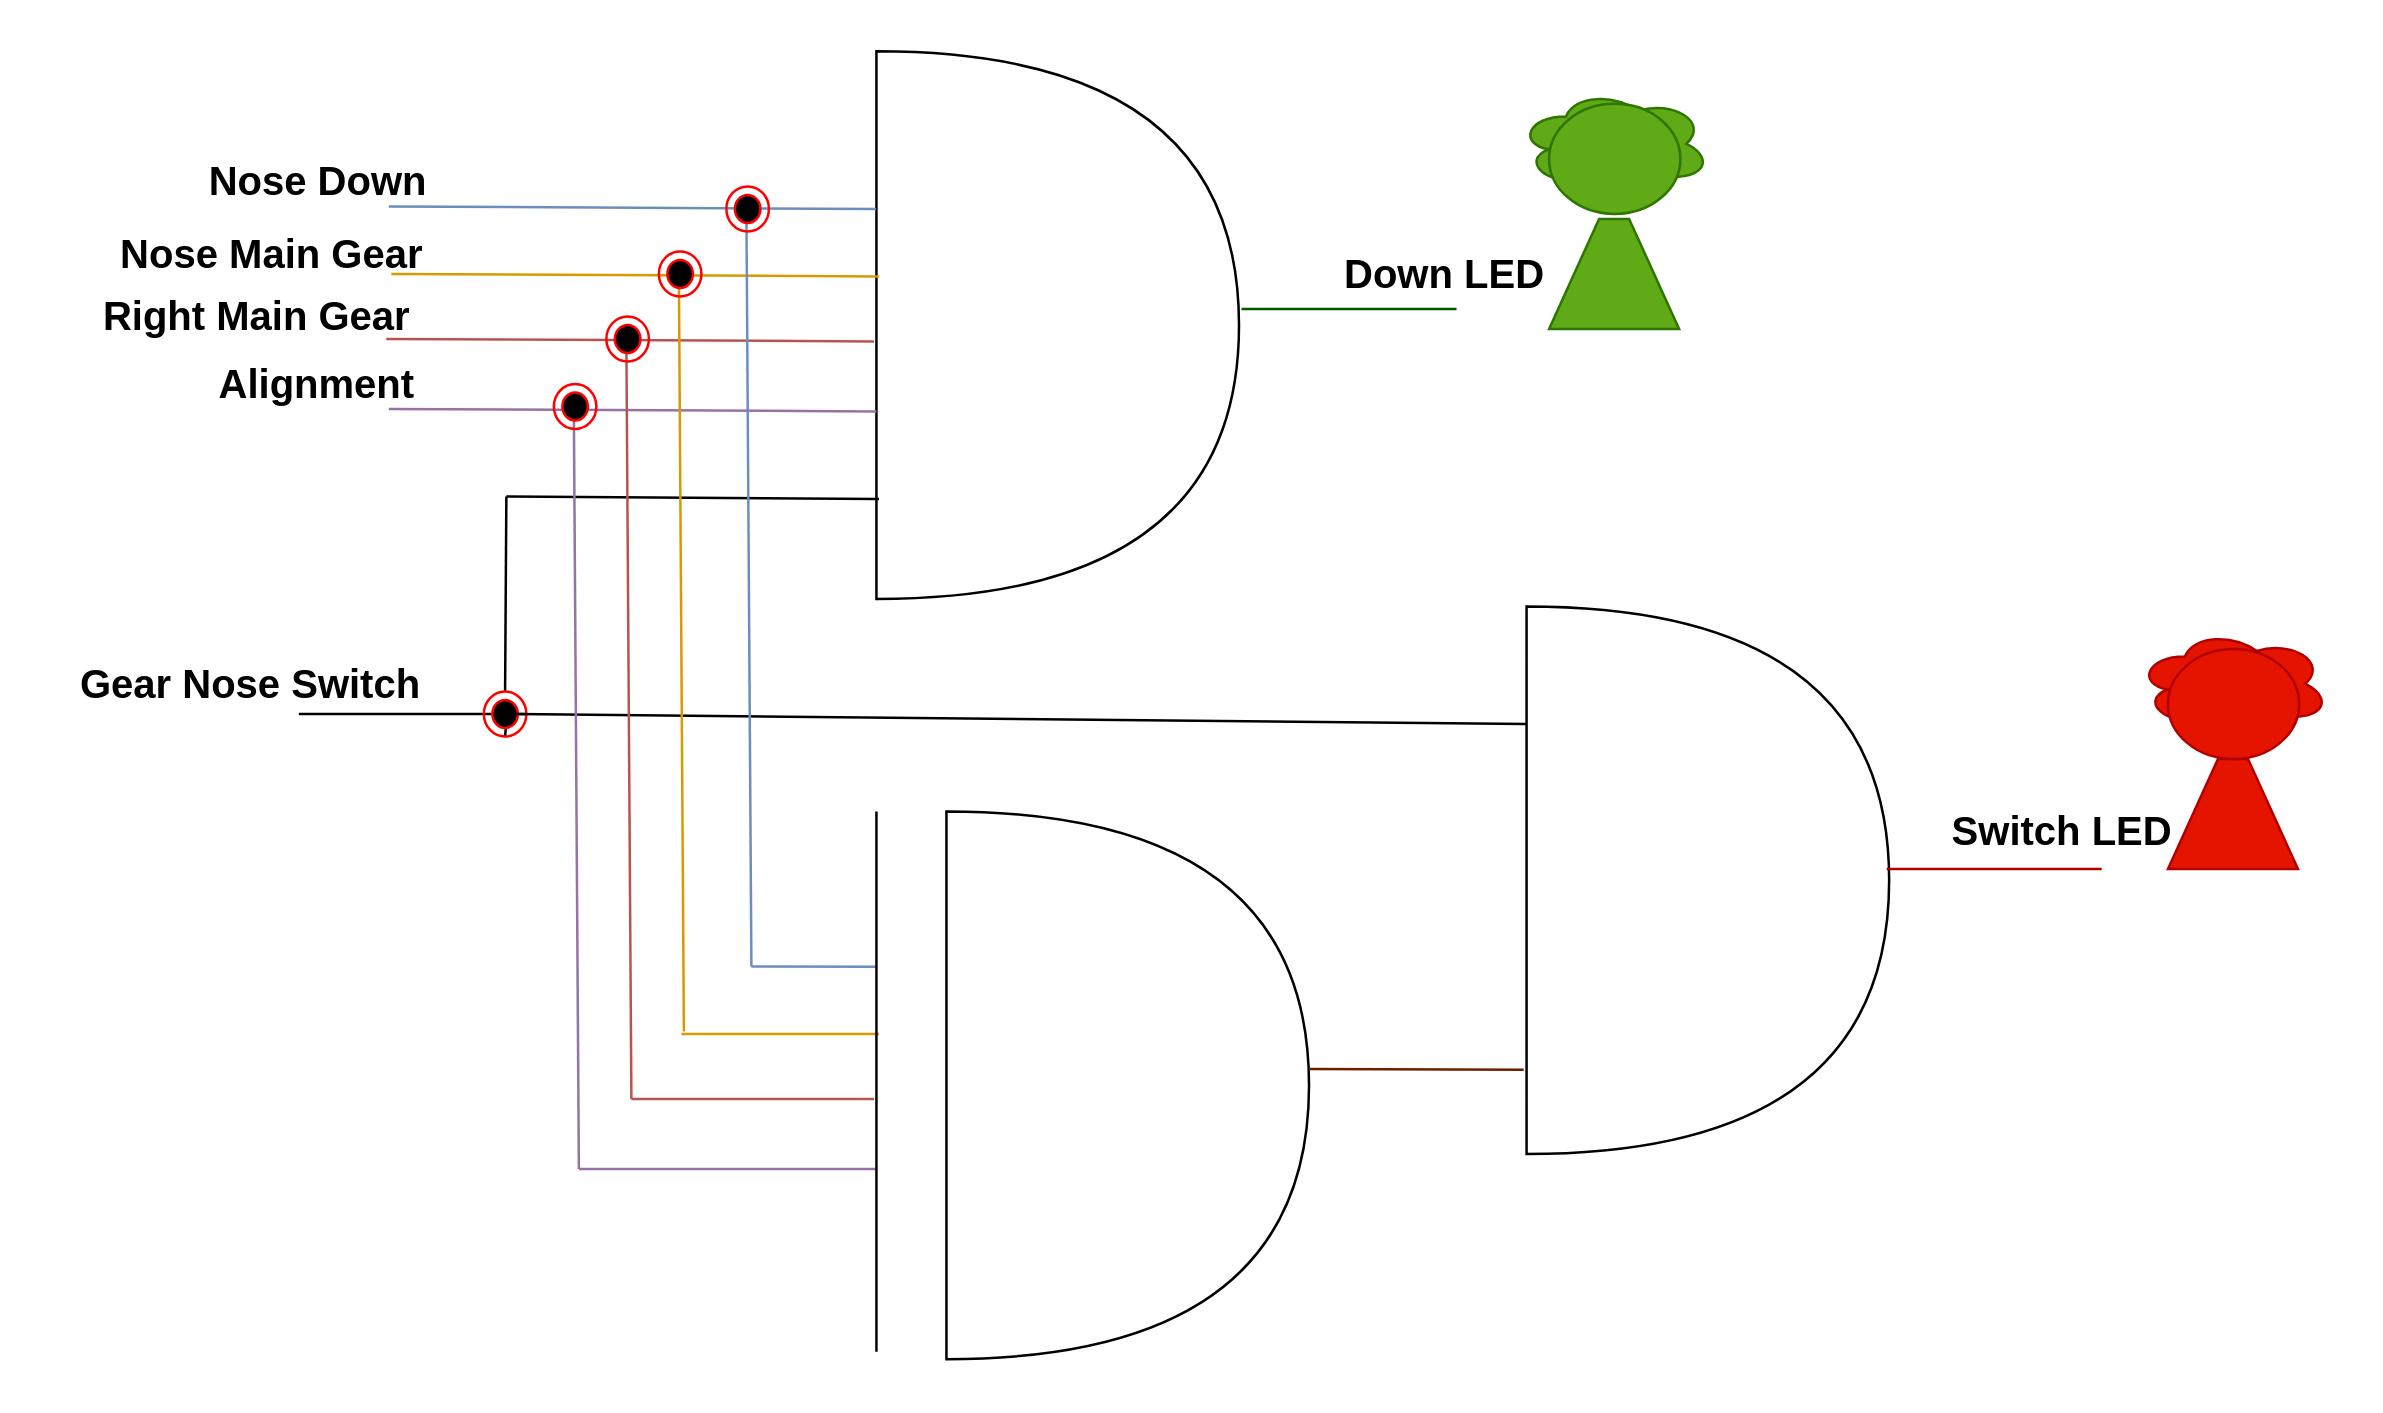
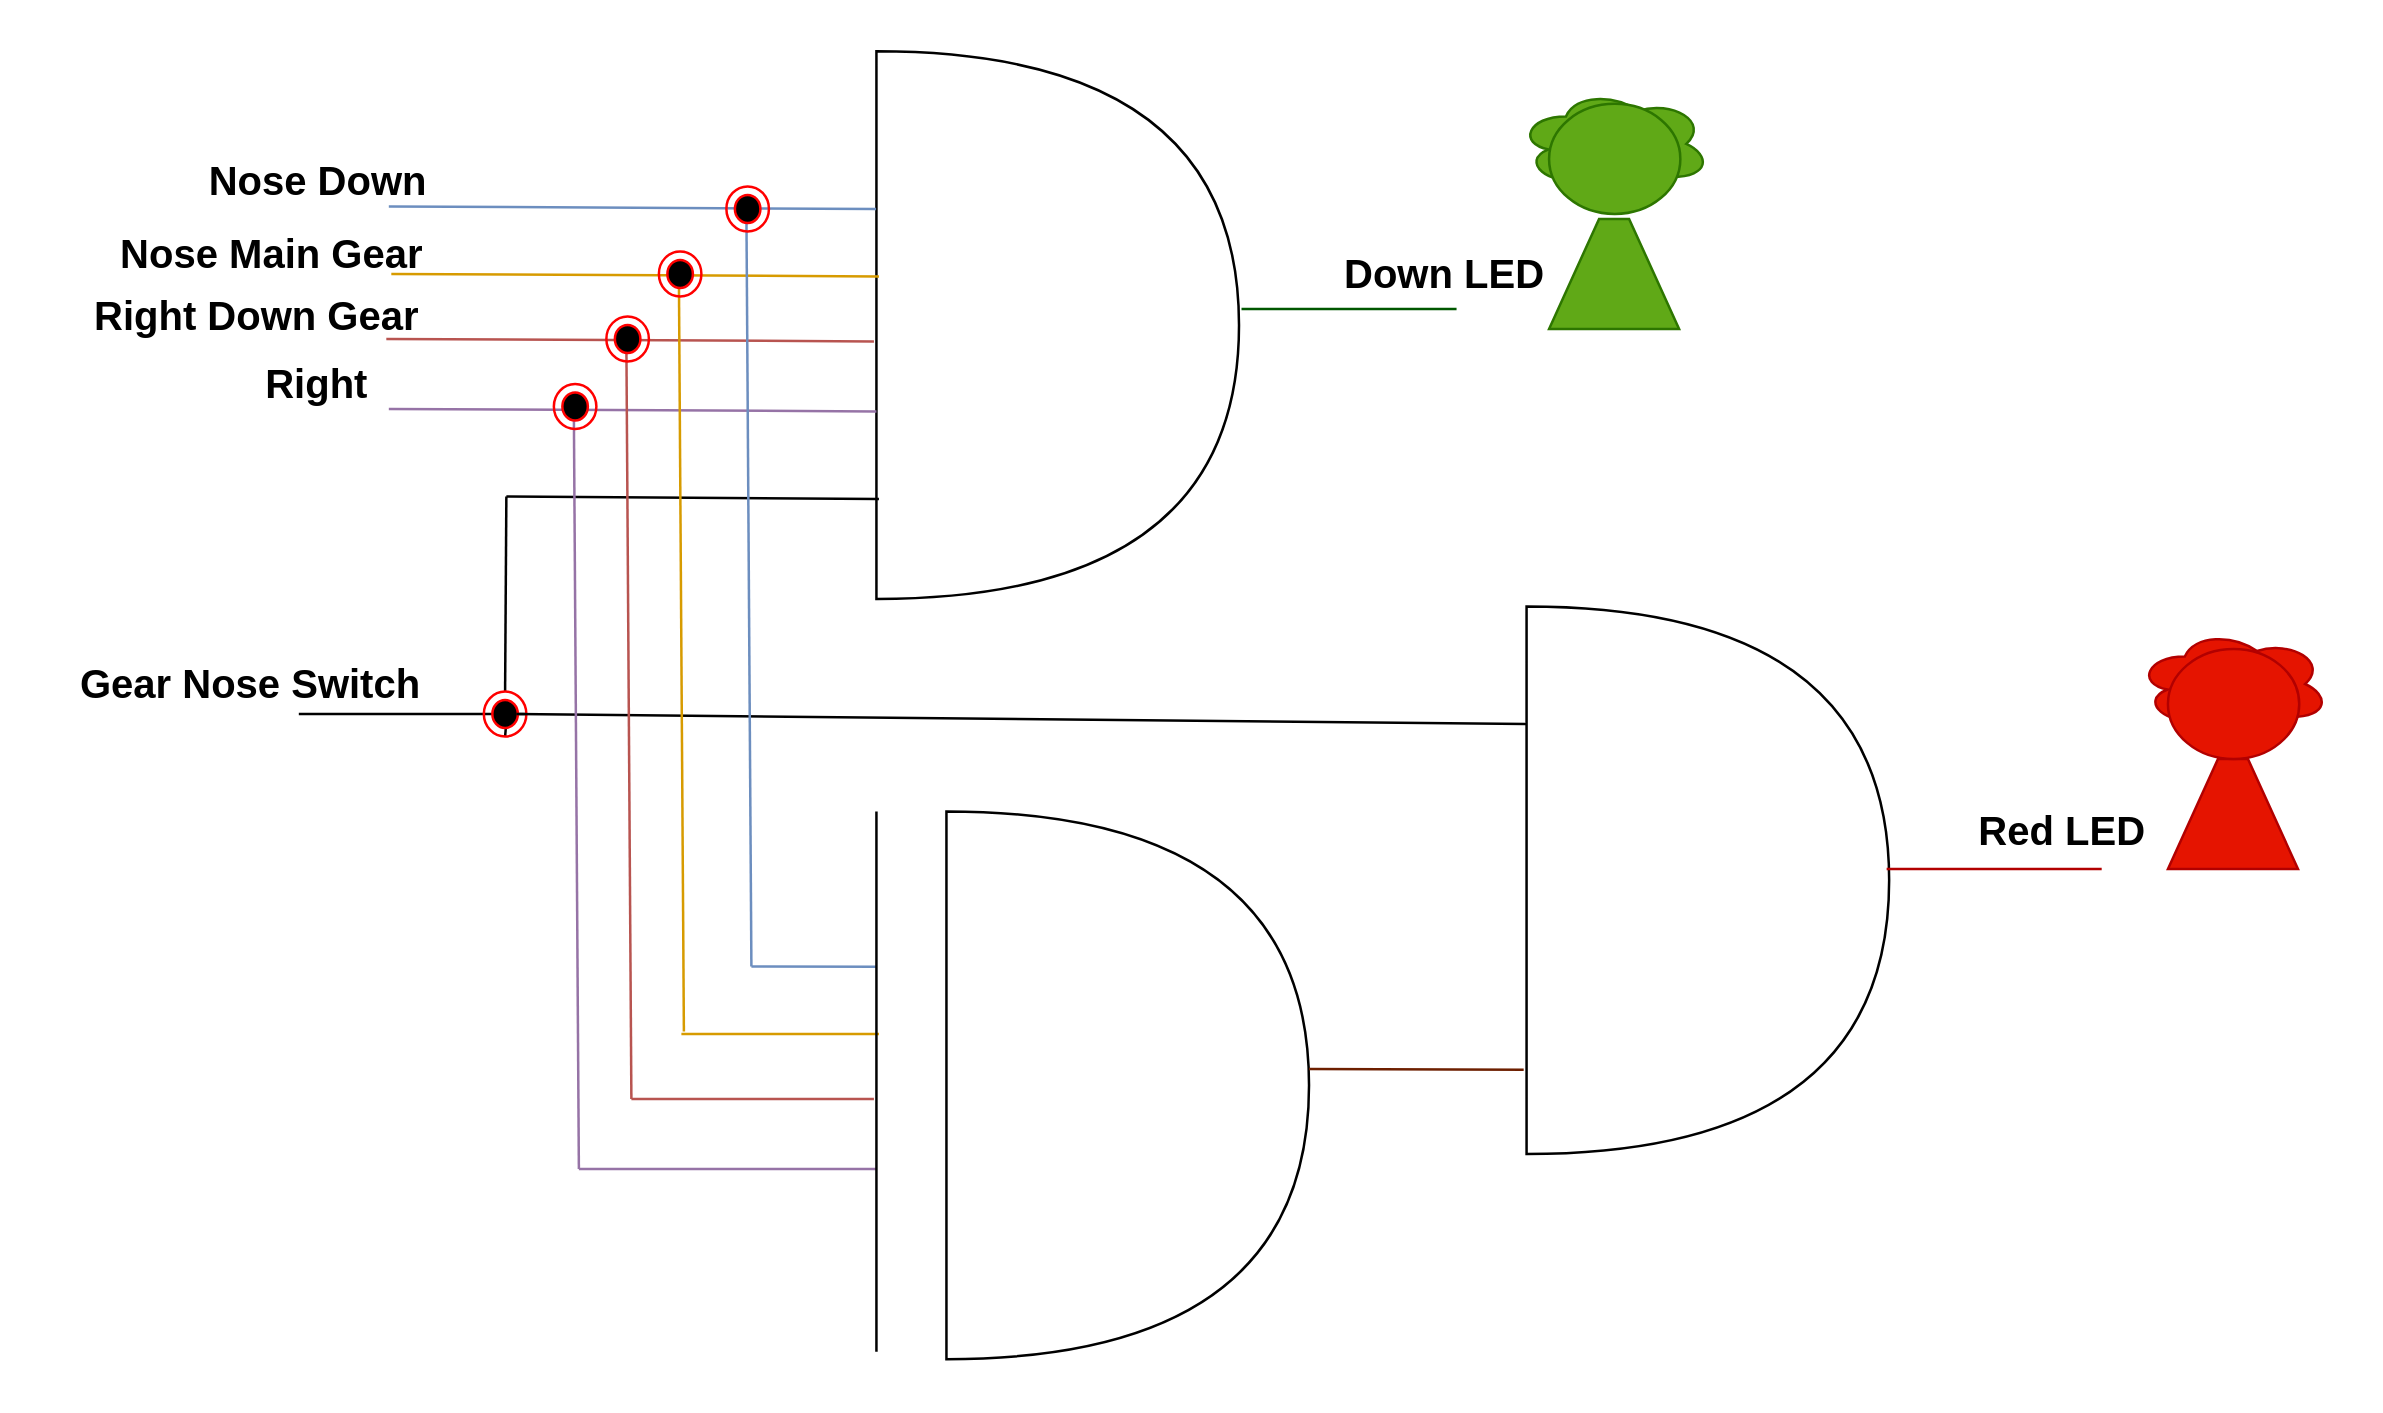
(258, 316) -> (258, 316)
(318, 384) -> (318, 384)
(2063, 831) -> (2063, 831)
